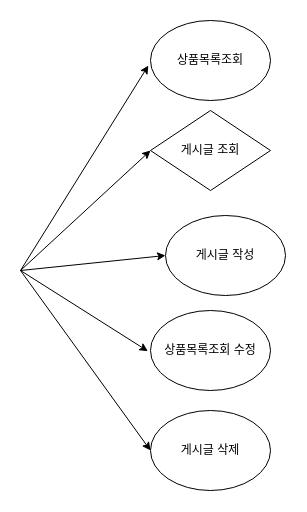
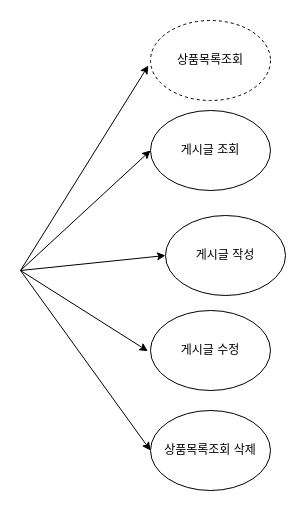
(211, 61) -> (211, 61)
(211, 151) -> (211, 151)
(211, 351) -> (211, 351)
(211, 451) -> (211, 451)
